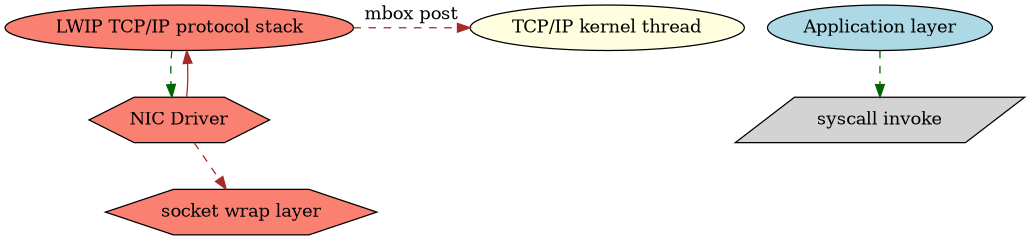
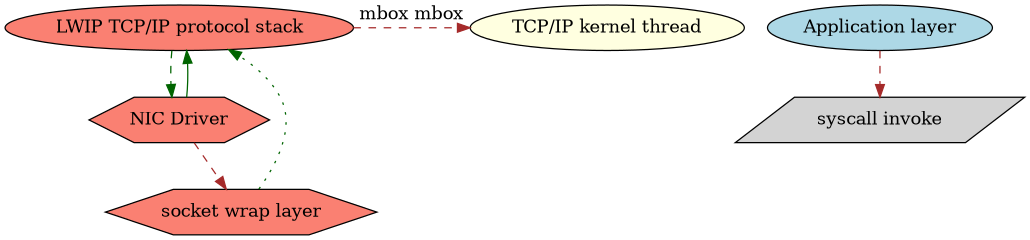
(412, 15) -> (412, 15)
(880, 68) -> (880, 68)
(188, 80) -> (188, 80)
none -> (286, 117)
